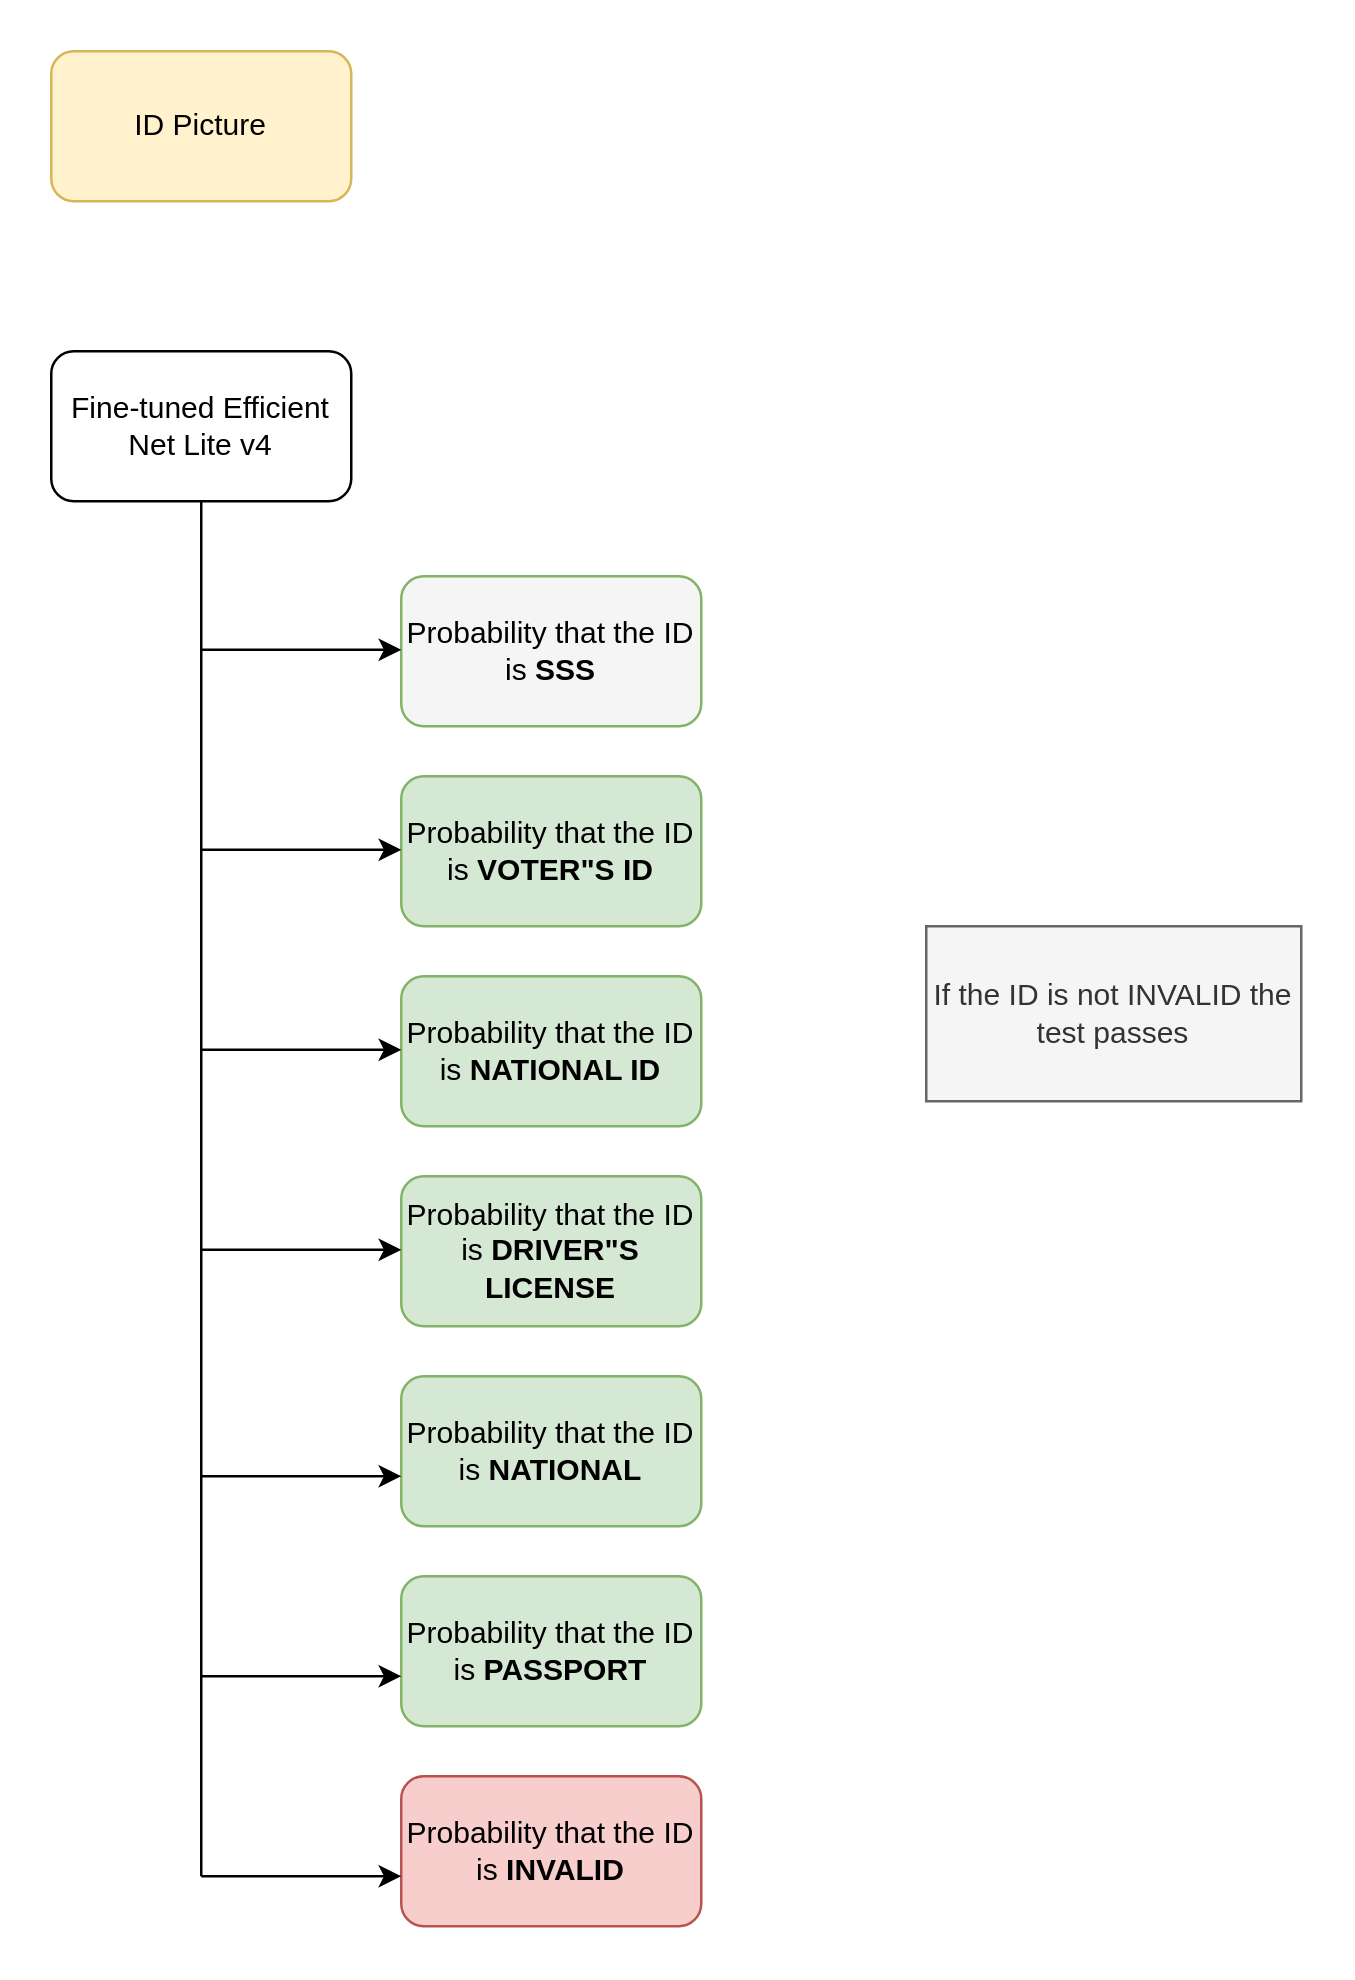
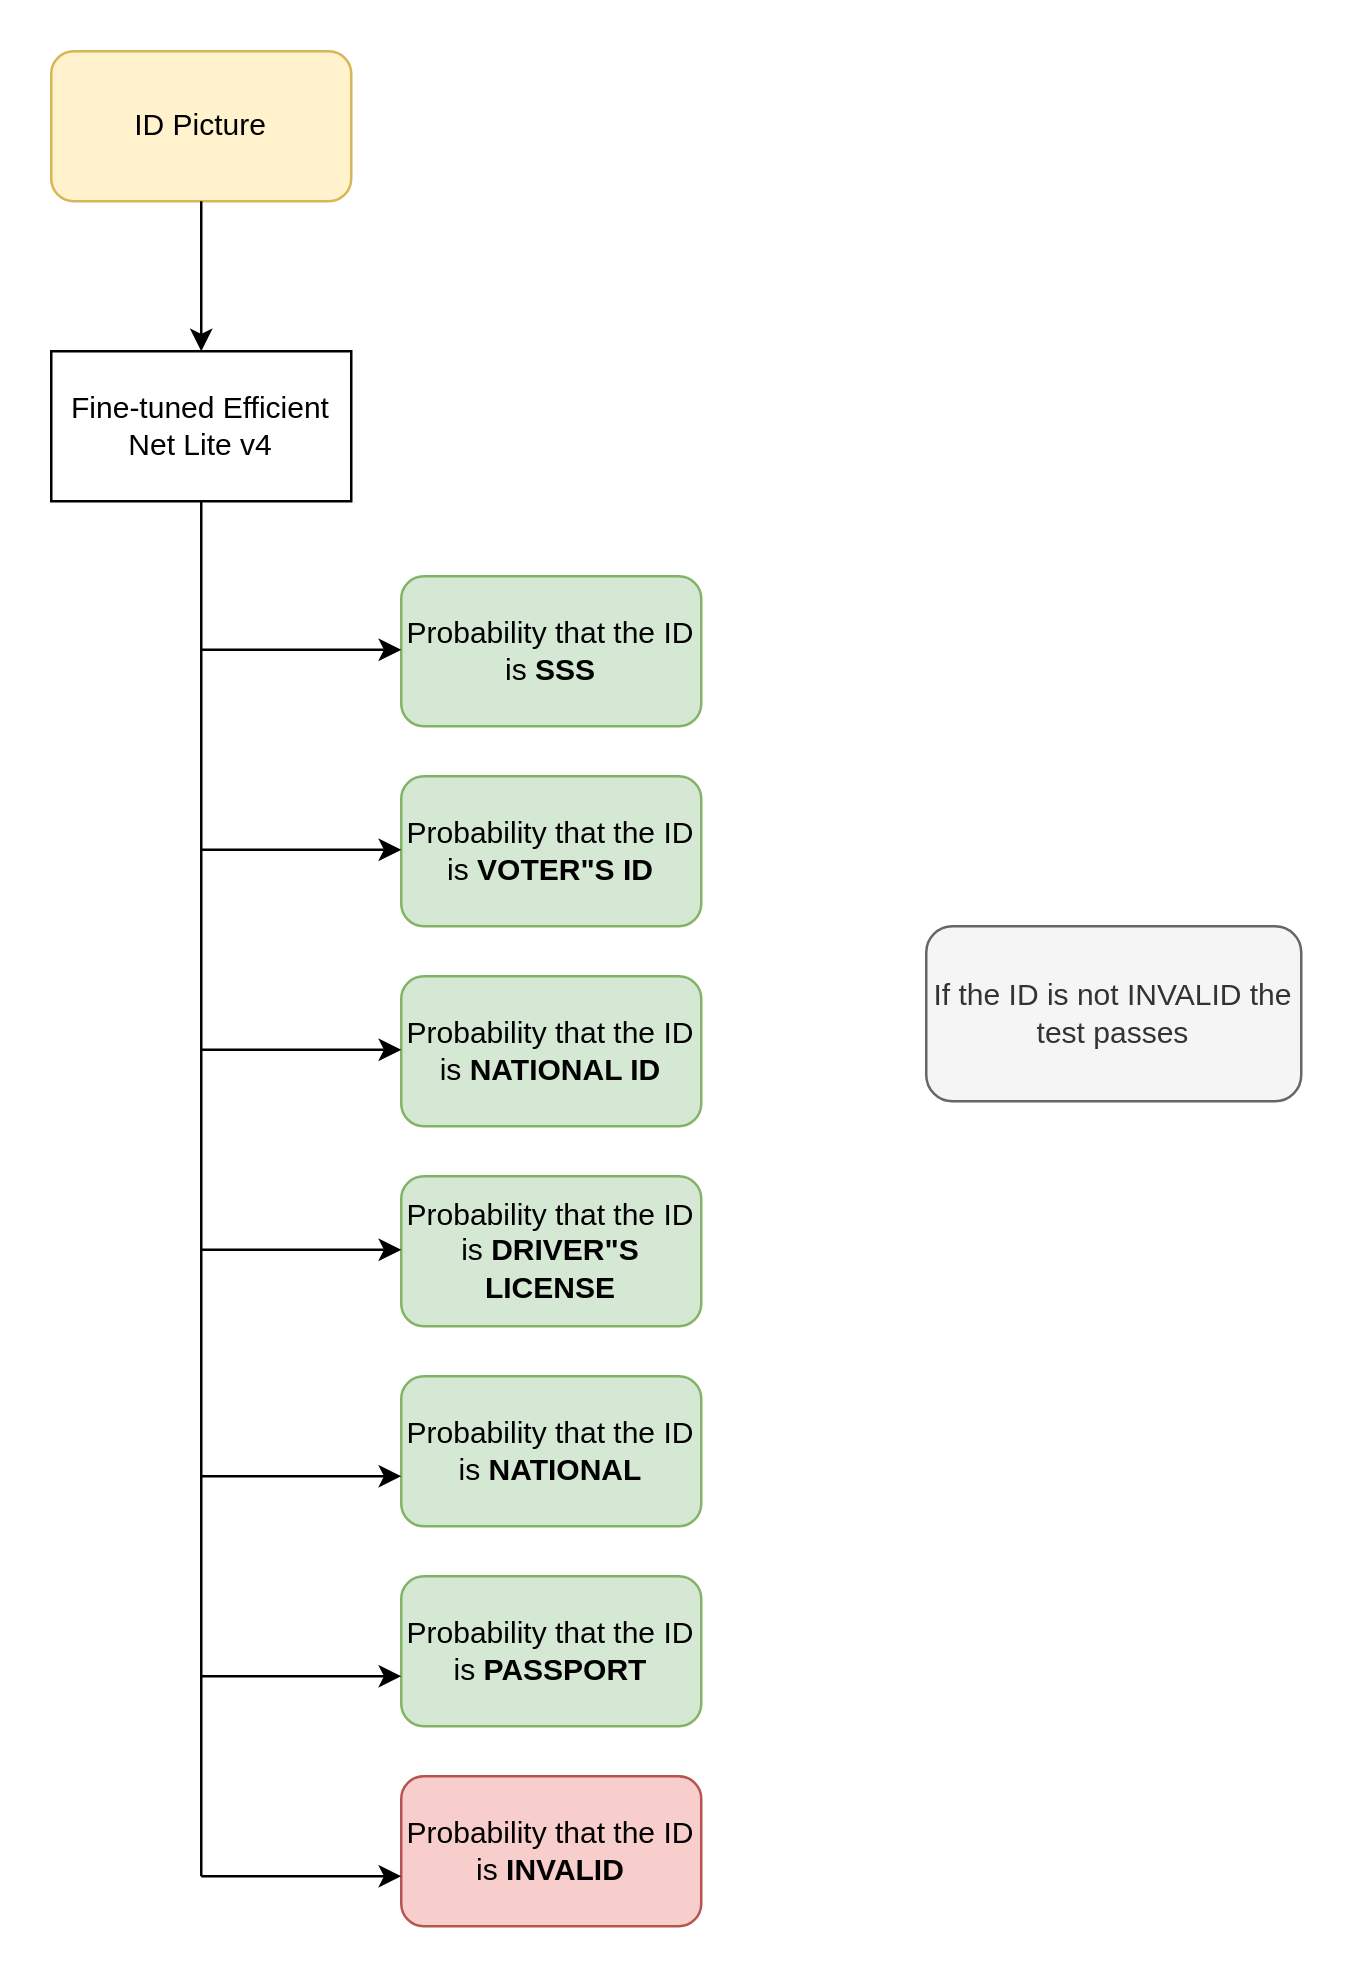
none -> (201, 268)
(201, 426) -> (201, 426)
(551, 651) -> (551, 651)
(1114, 1014) -> (1114, 1014)
